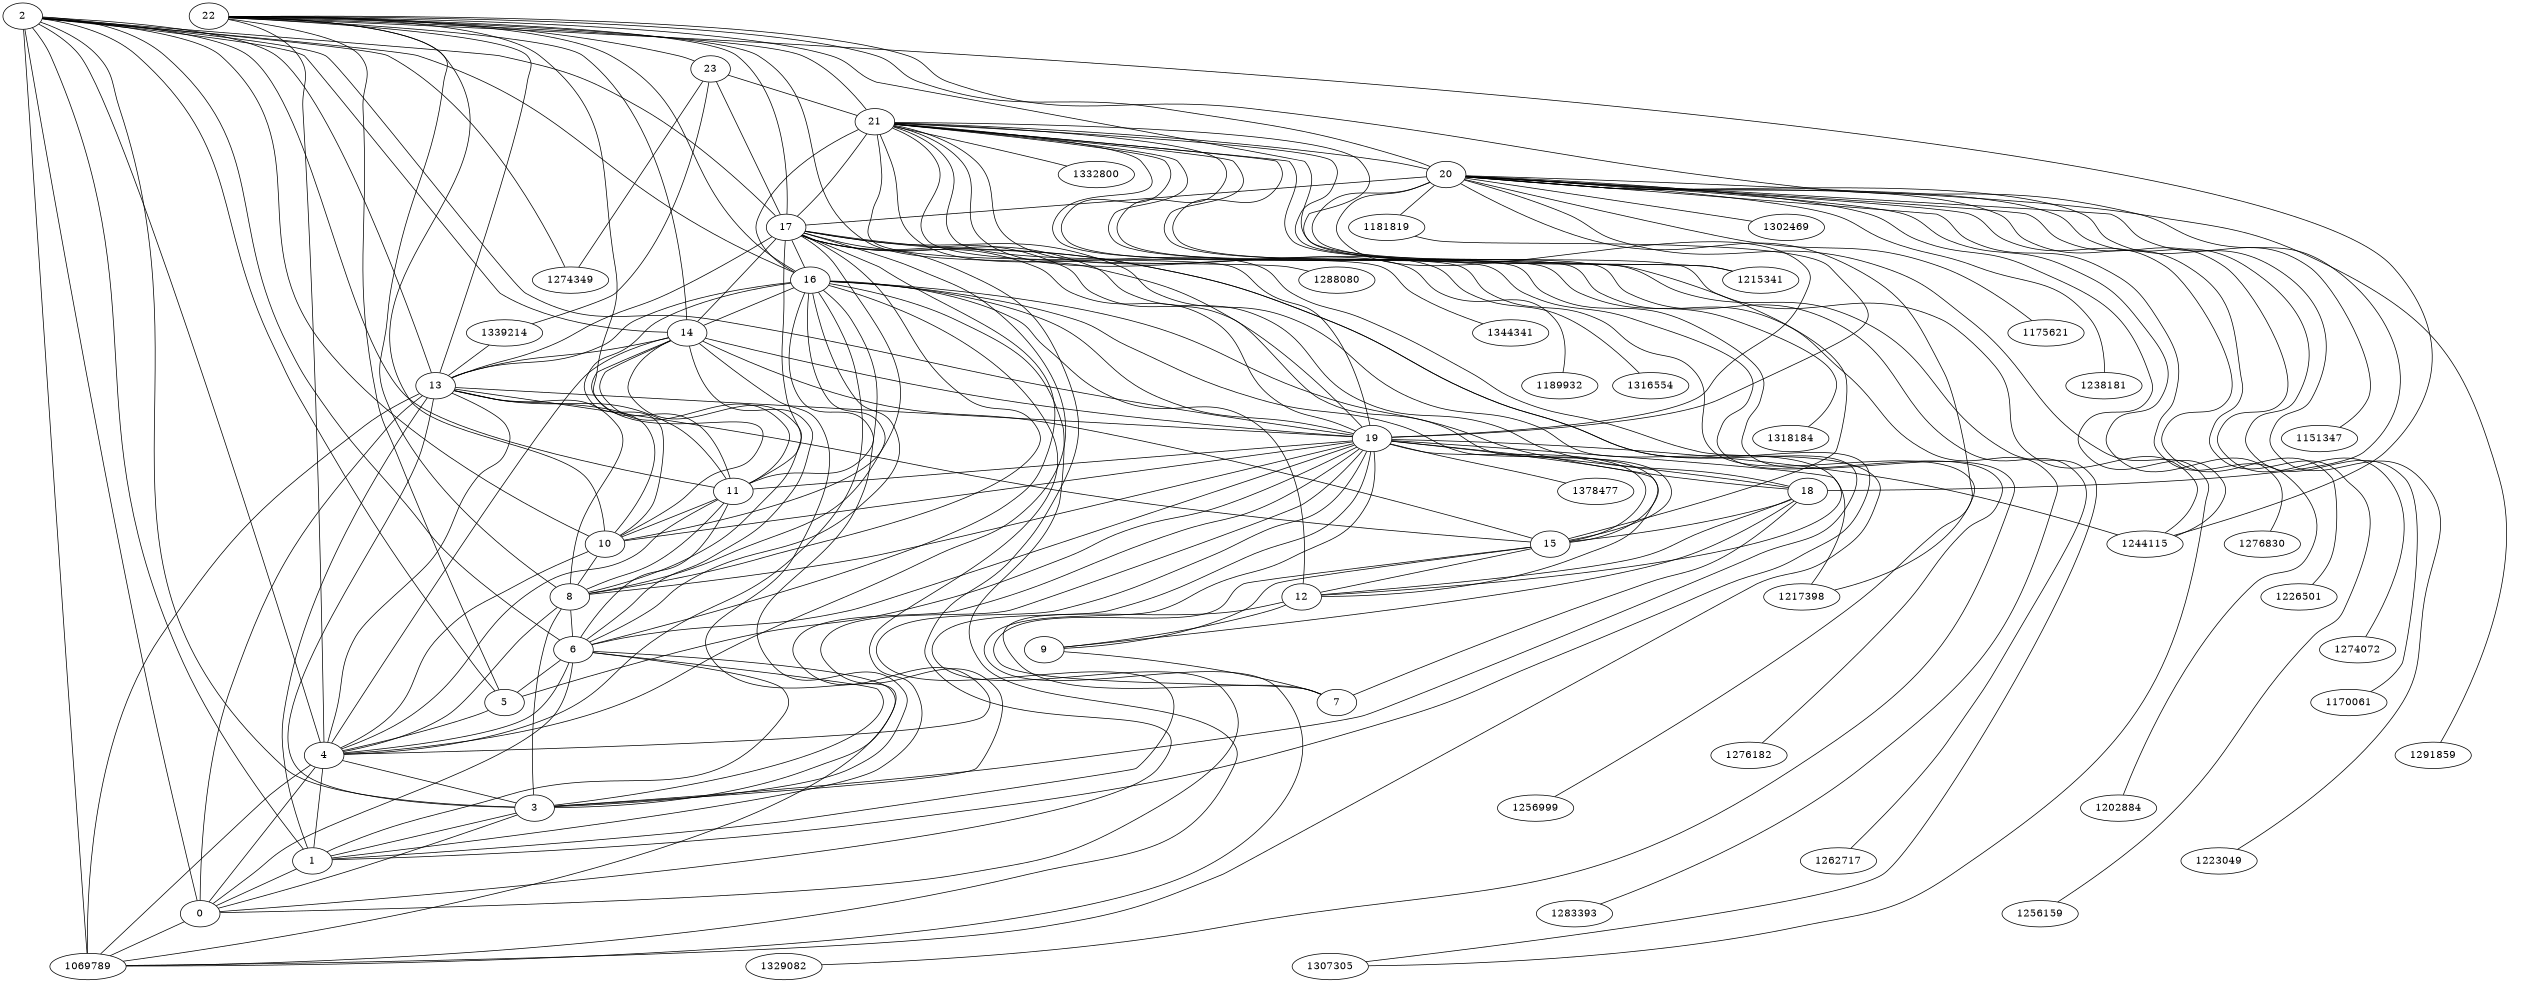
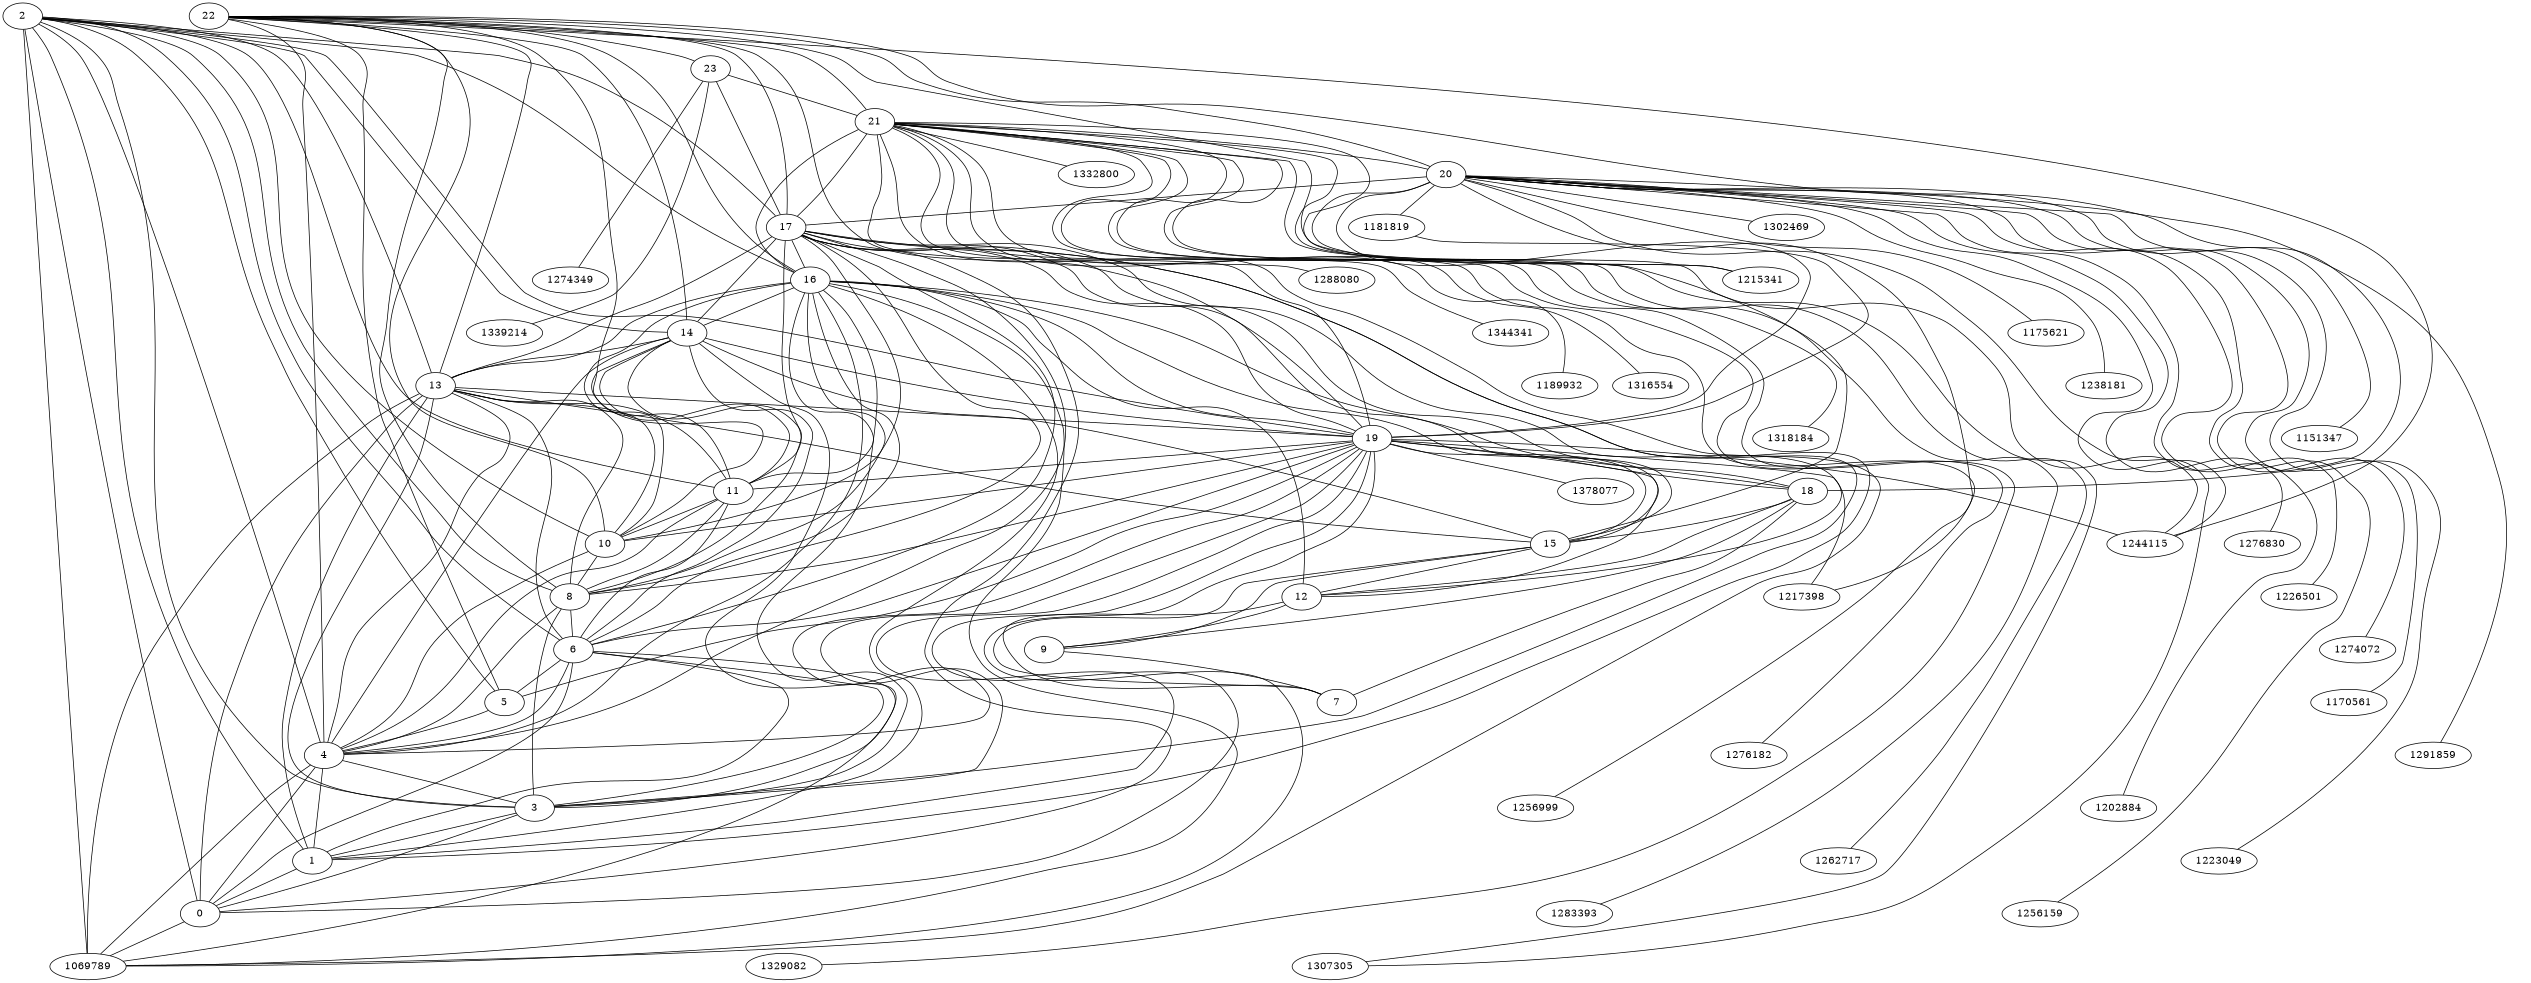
(399, 63) -> (280, 291)
(469, 360) -> (551, 490)
(1596, 491) -> (1596, 491)
(2349, 703) -> (2349, 703)
